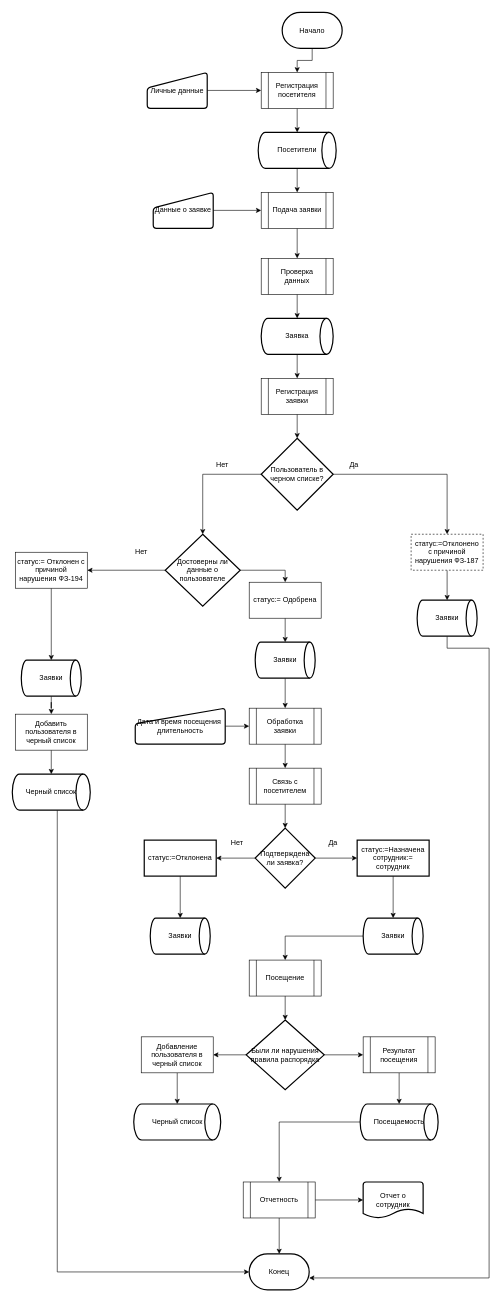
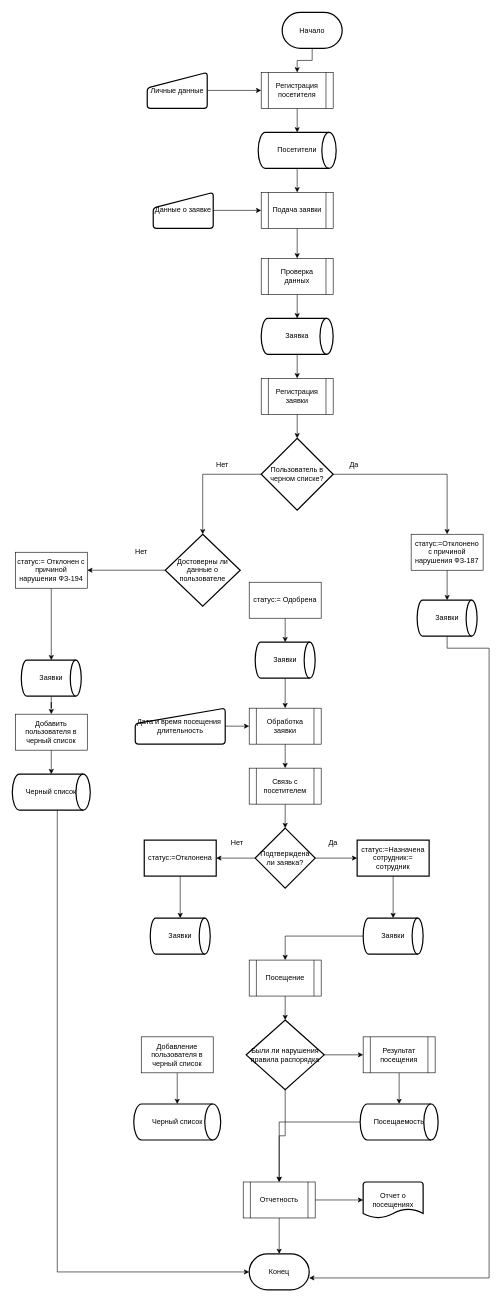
(447, 552) -> (447, 552)
(285, 572) -> none
(218, 1055) -> (285, 1115)
(393, 1200) -> (393, 1200)
